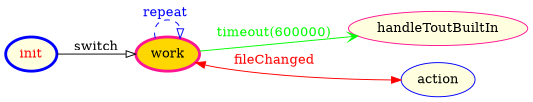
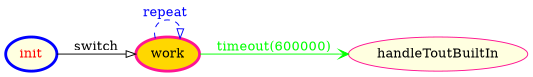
(438, 80) -> none
